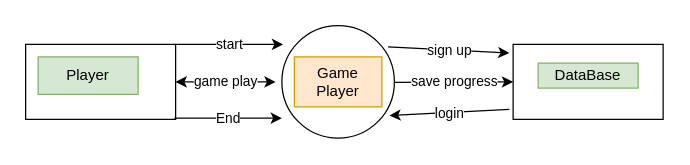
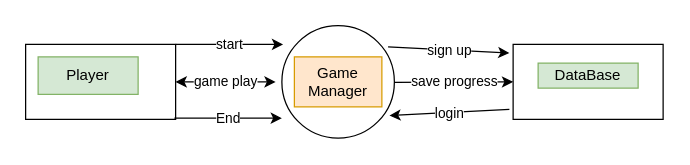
(338, 82) -> (338, 82)
